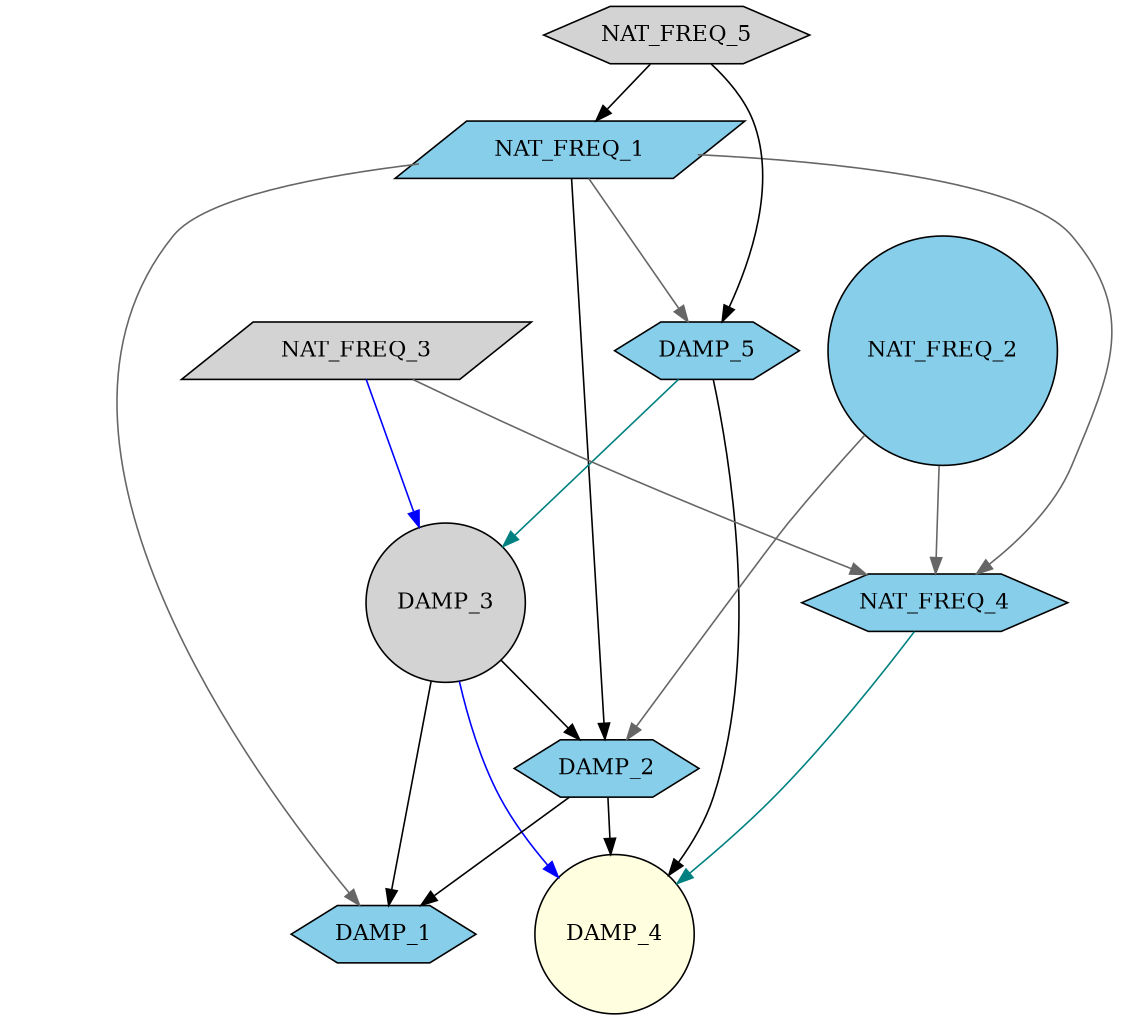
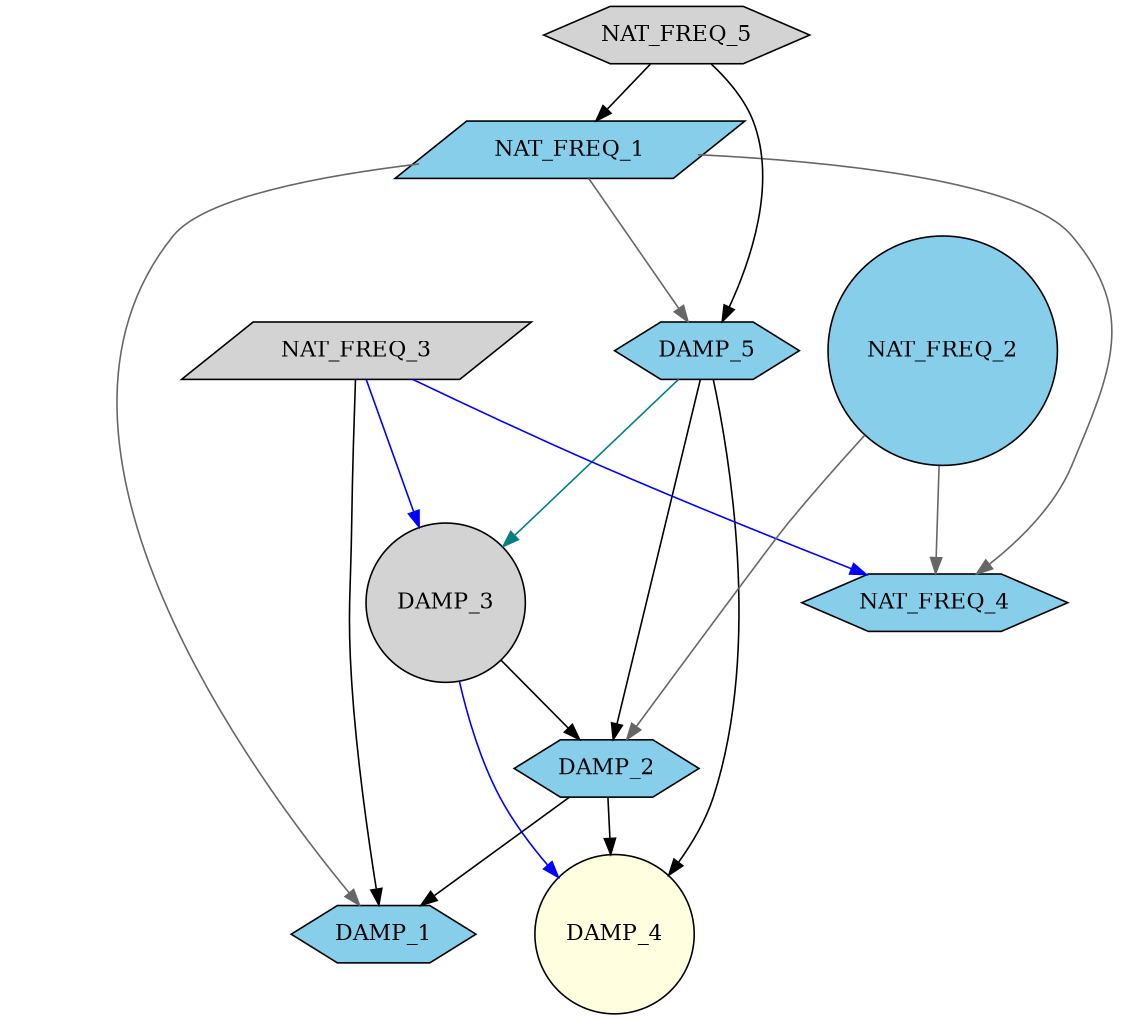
(587, 437) -> (659, 552)
(630, 479) -> (630, 479)
(809, 759) -> none
(411, 786) -> (350, 635)
